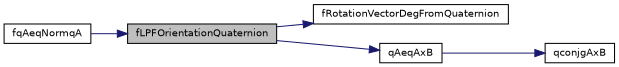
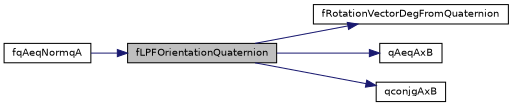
(488, 53) -> (311, 73)
